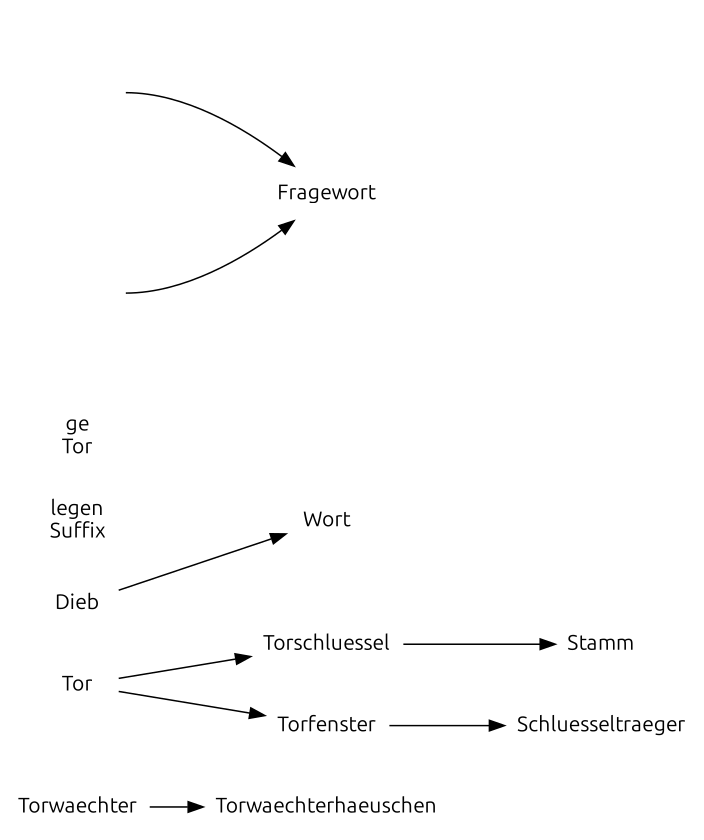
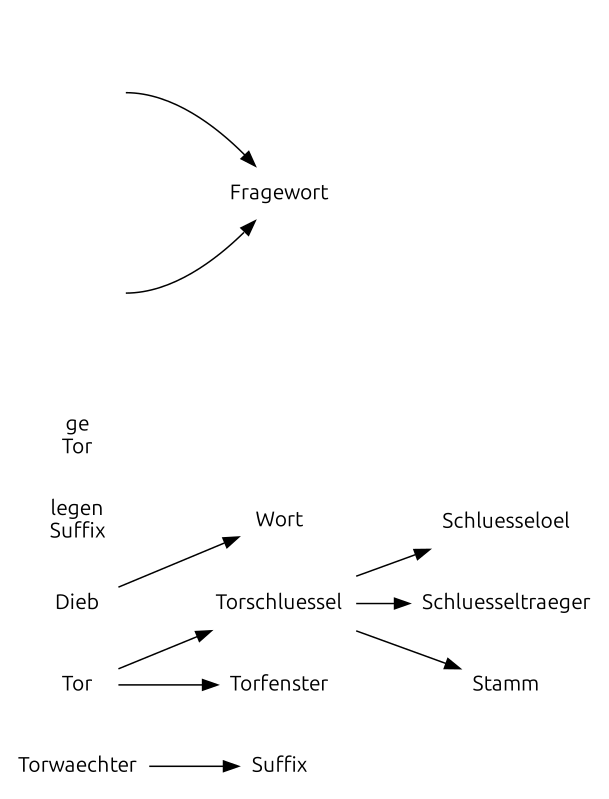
none -> (506, 522)
(439, 726) -> (375, 604)
(327, 807) -> (280, 766)
